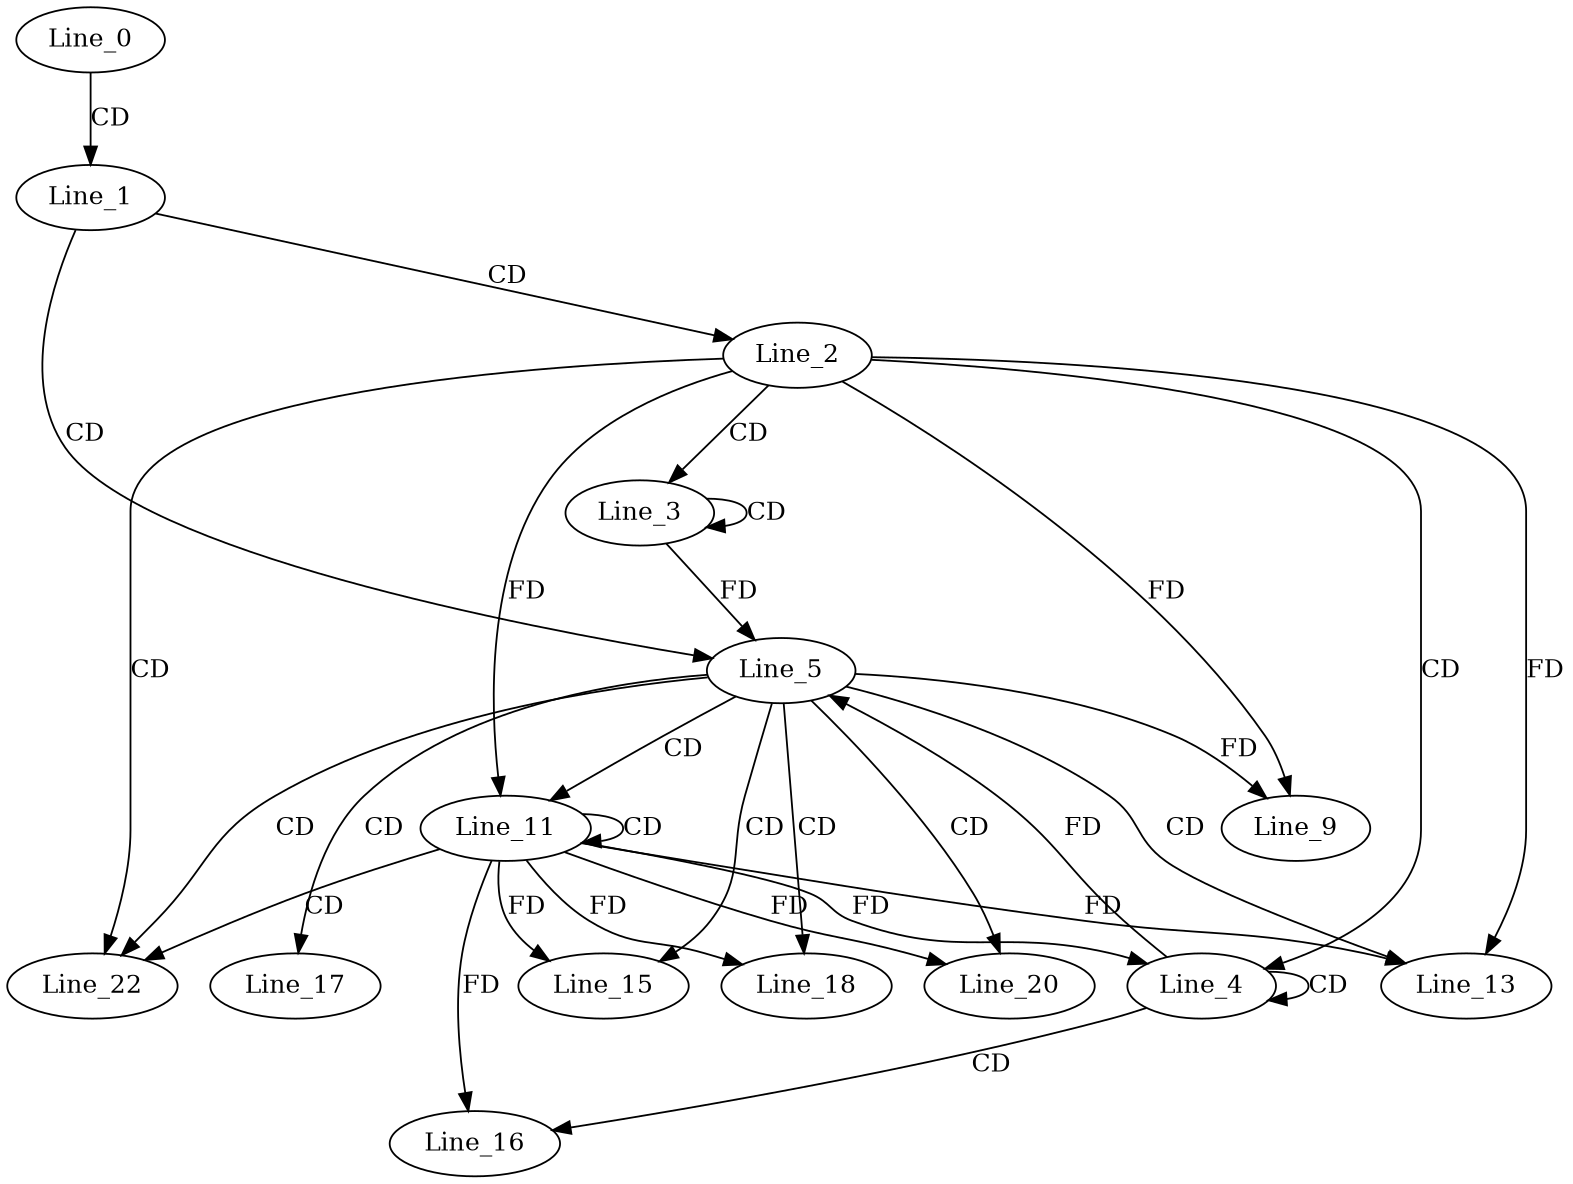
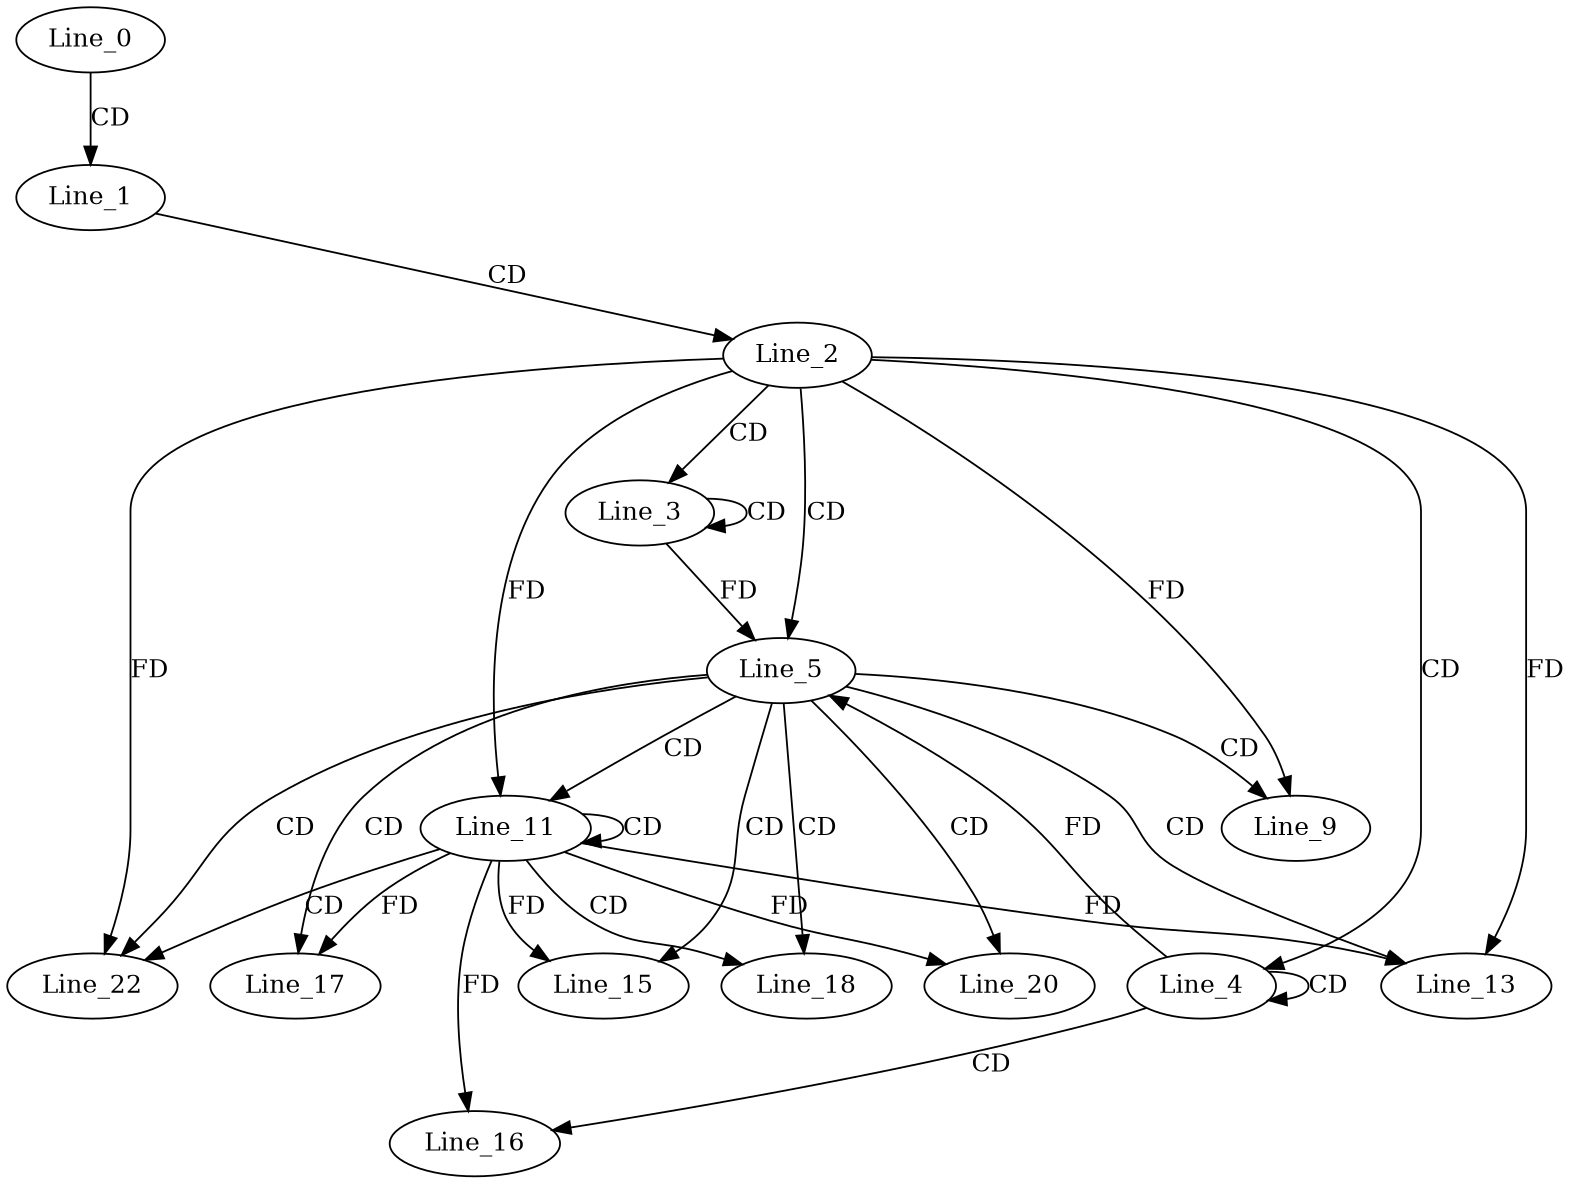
(257, 554) -> (805, 504)
(150, 671) -> (150, 671)
(1240, 749) -> (1240, 749)
(609, 907) -> (609, 907)
(851, 920) -> (386, 890)
